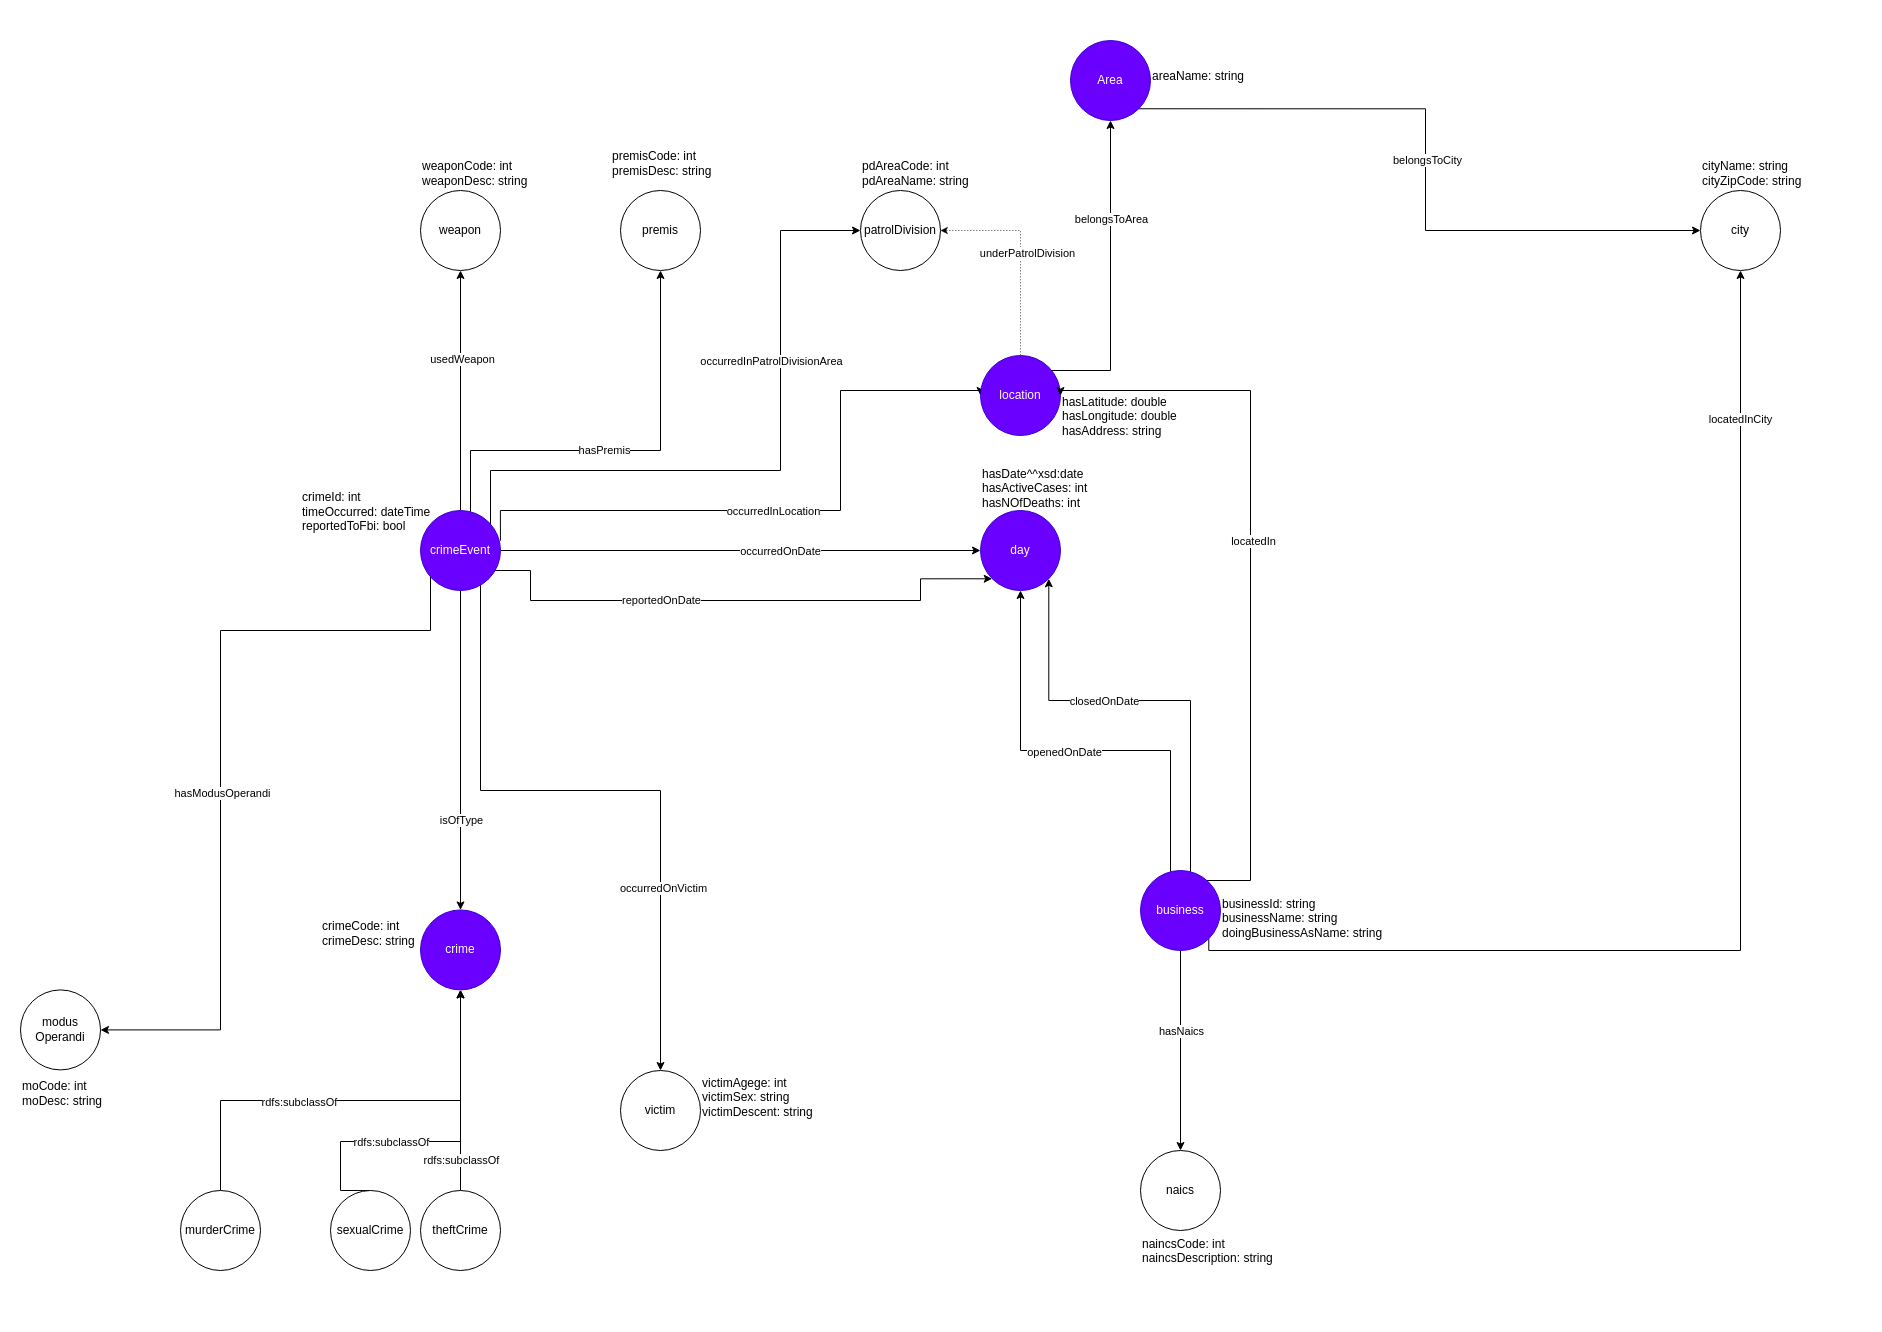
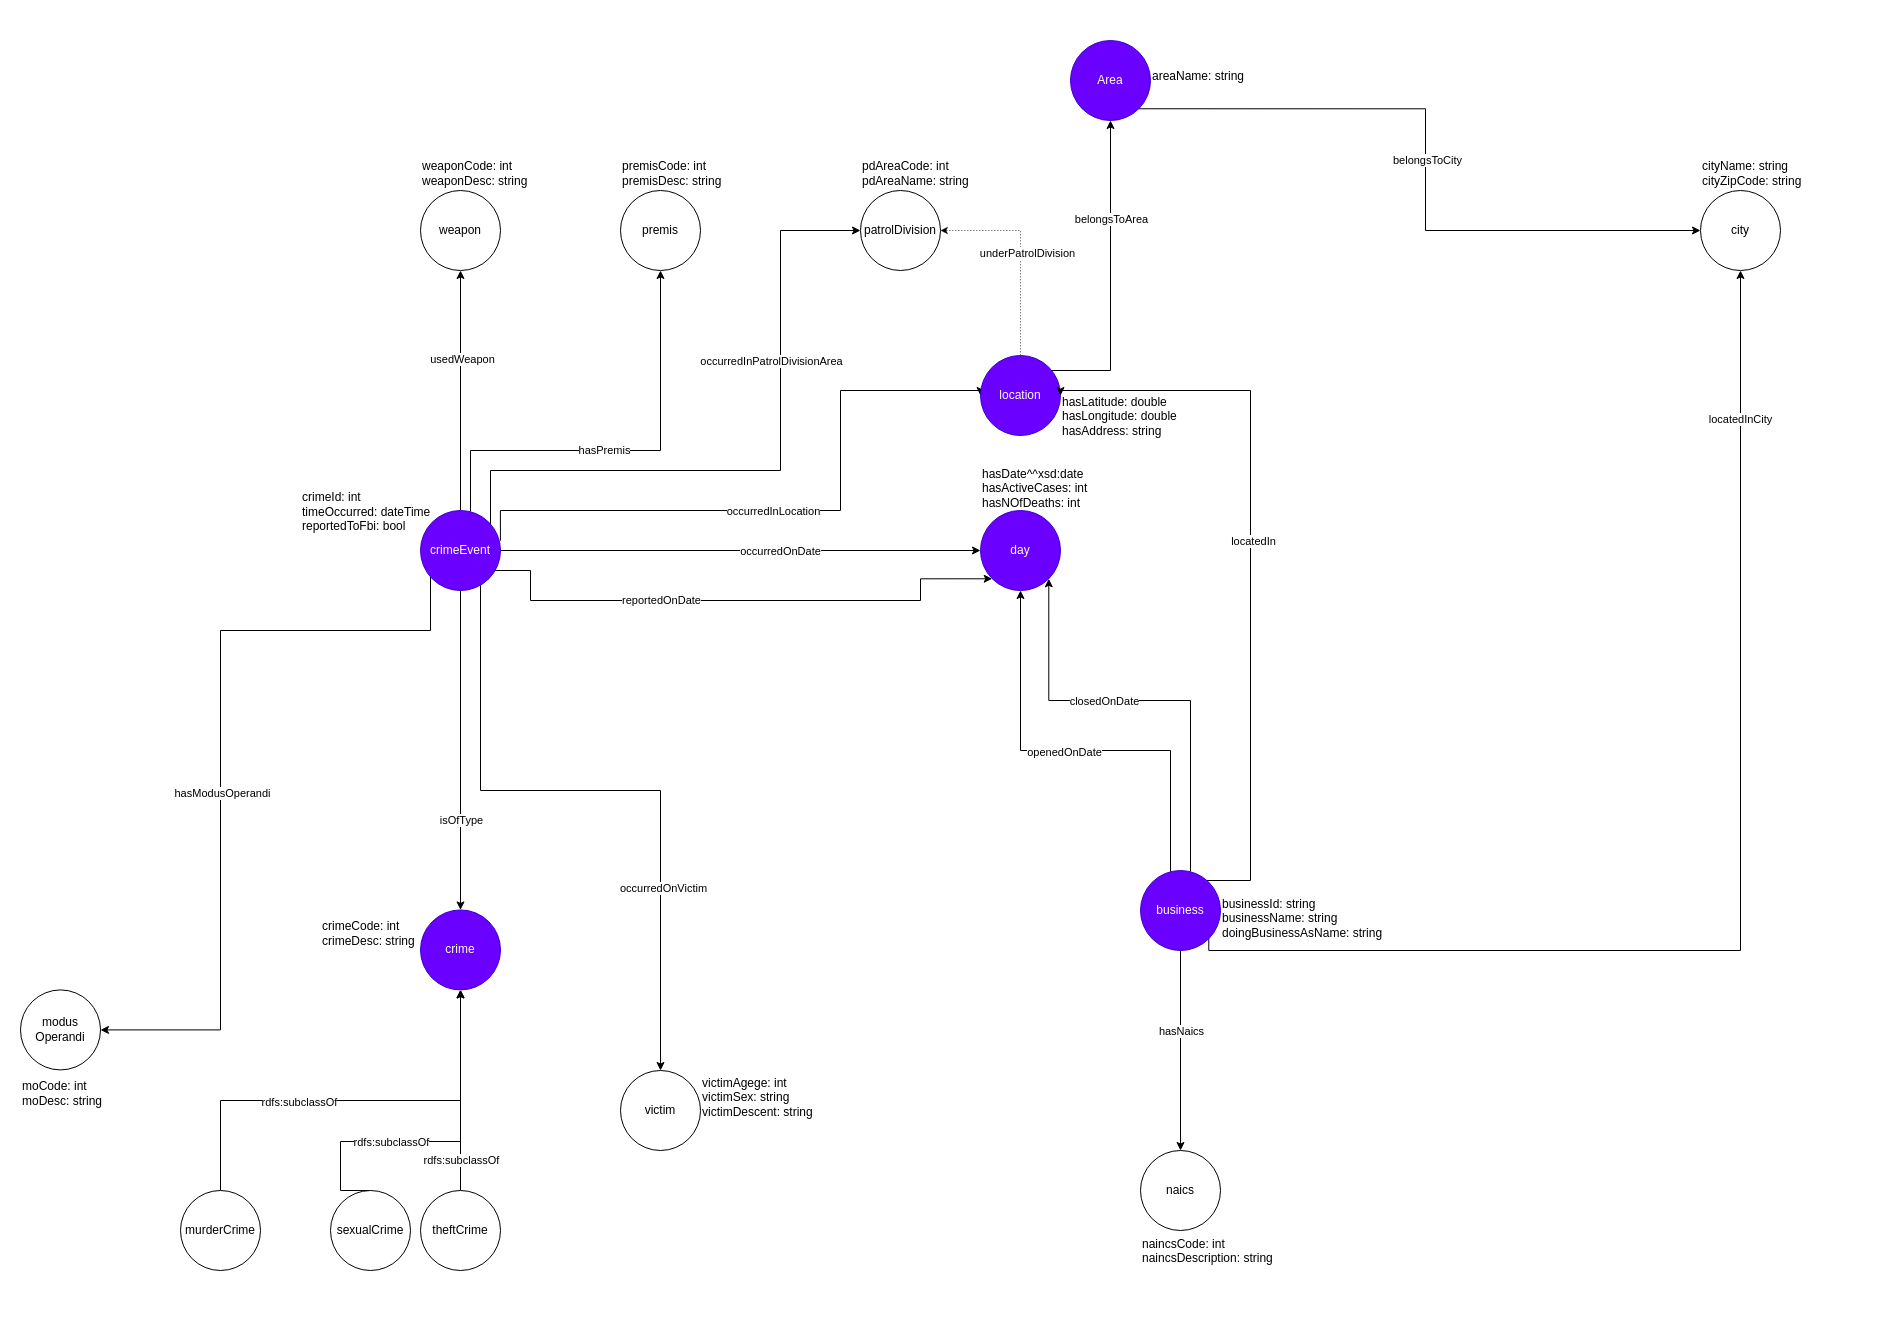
(691, 141) -> (701, 151)
